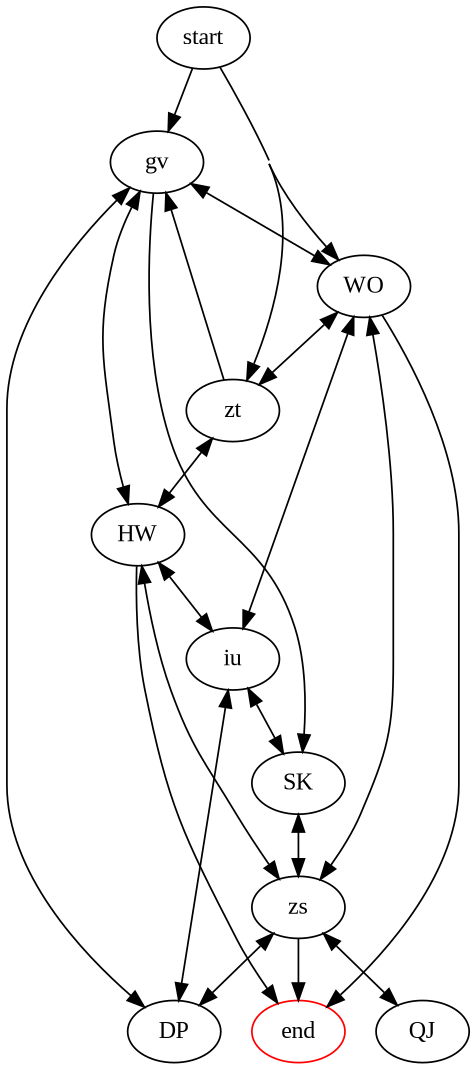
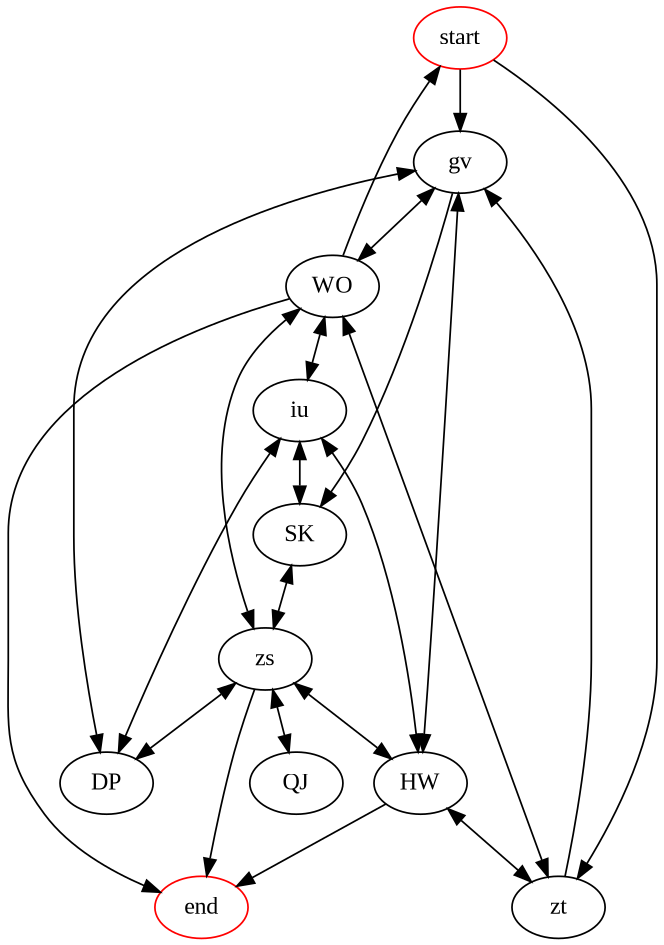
(204, 38) -> (460, 38)
(295, 207) -> (381, 166)
